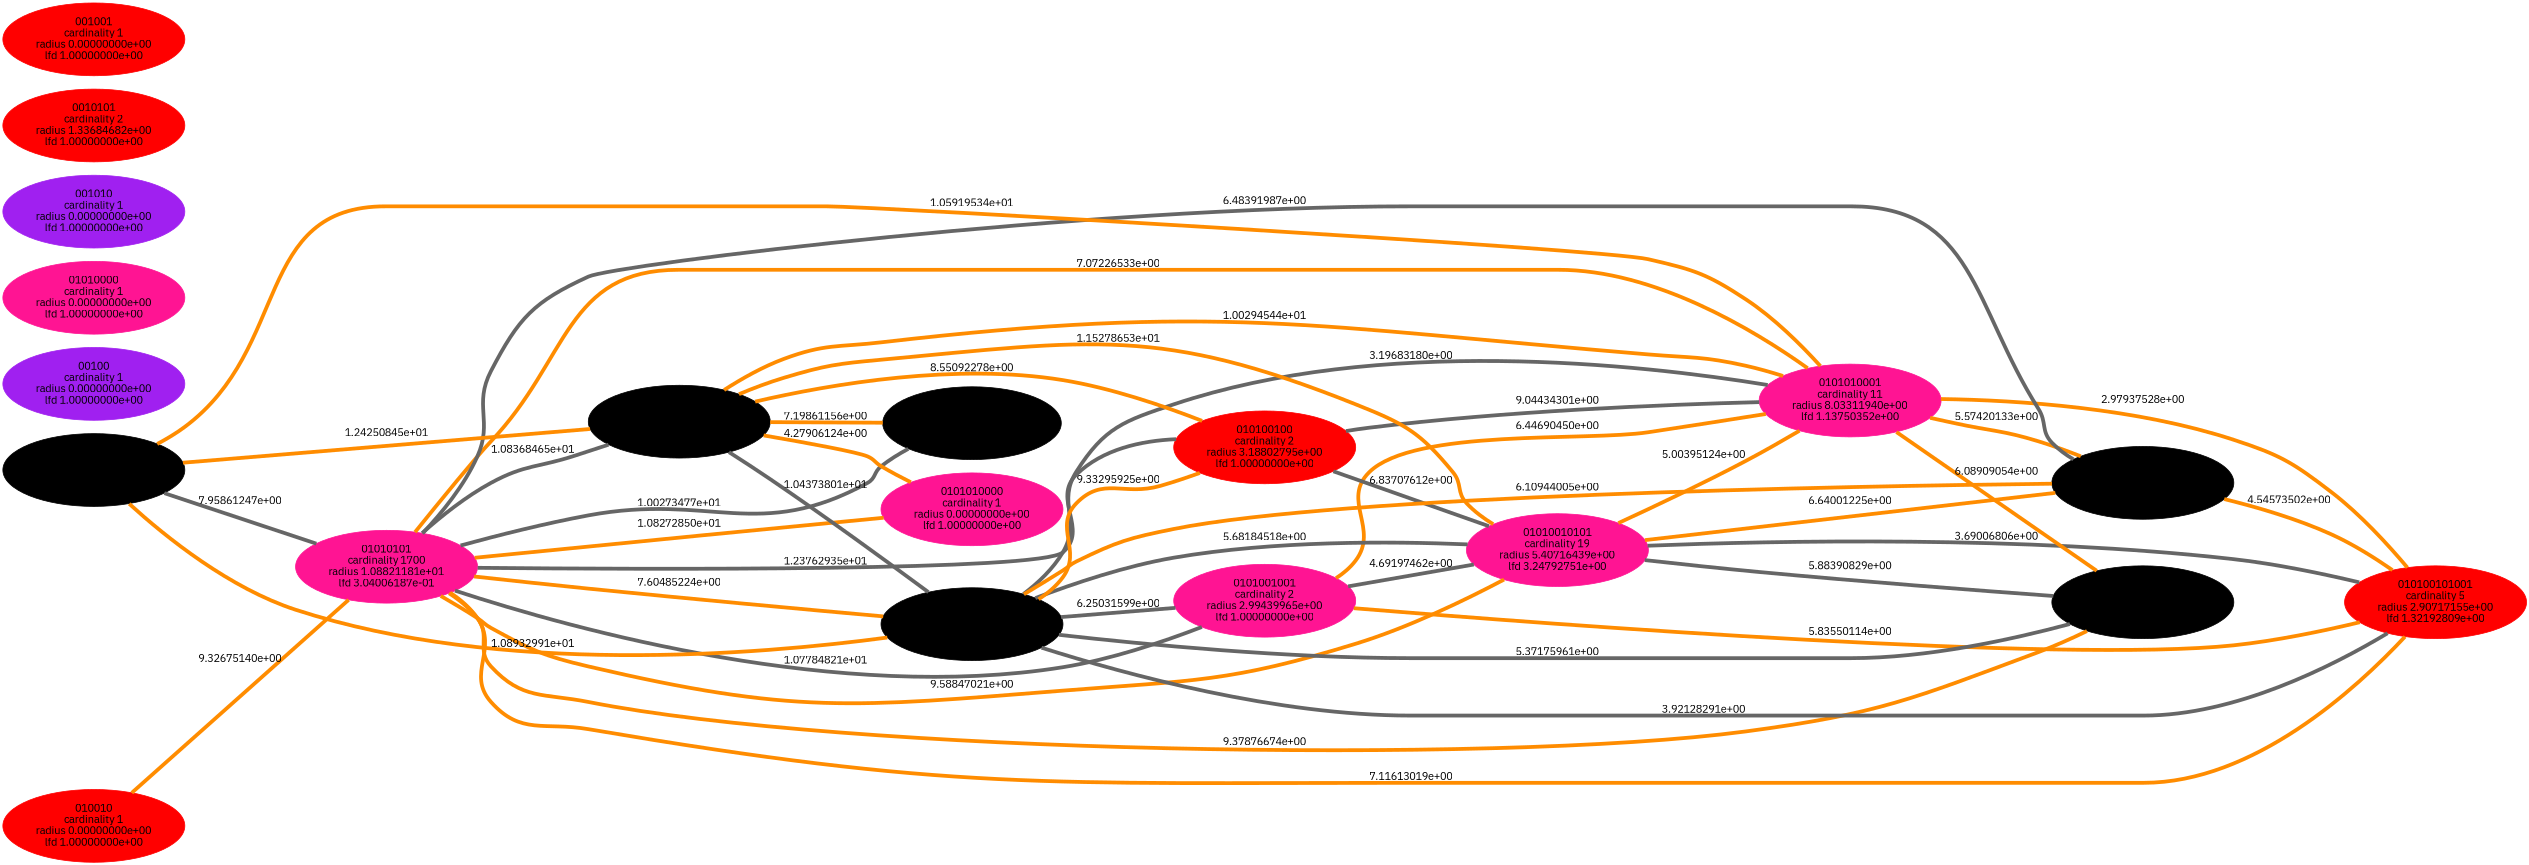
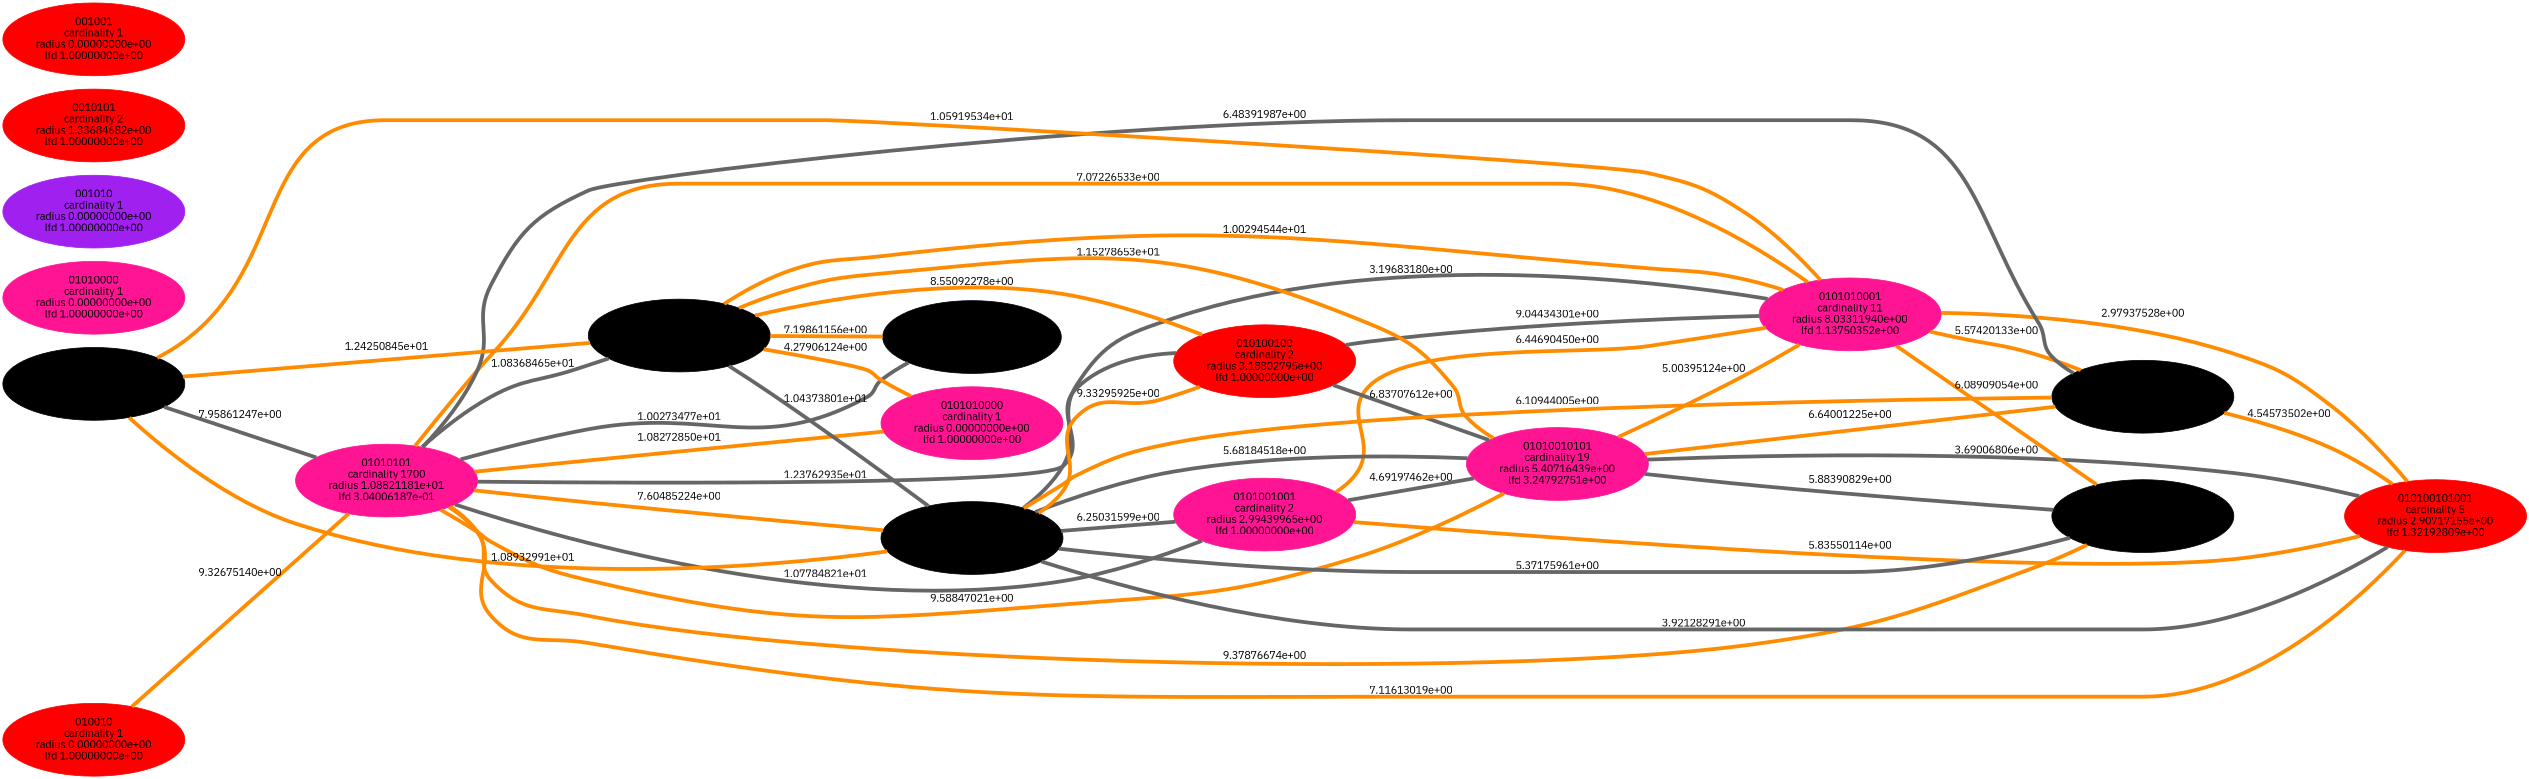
(94, 384) -> none
